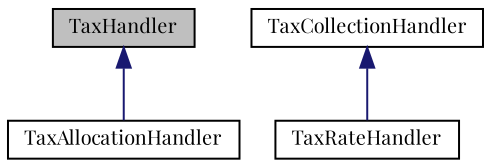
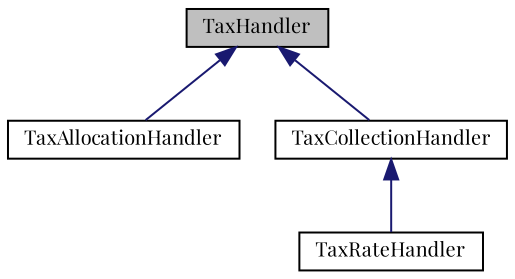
none -> (332, 90)
